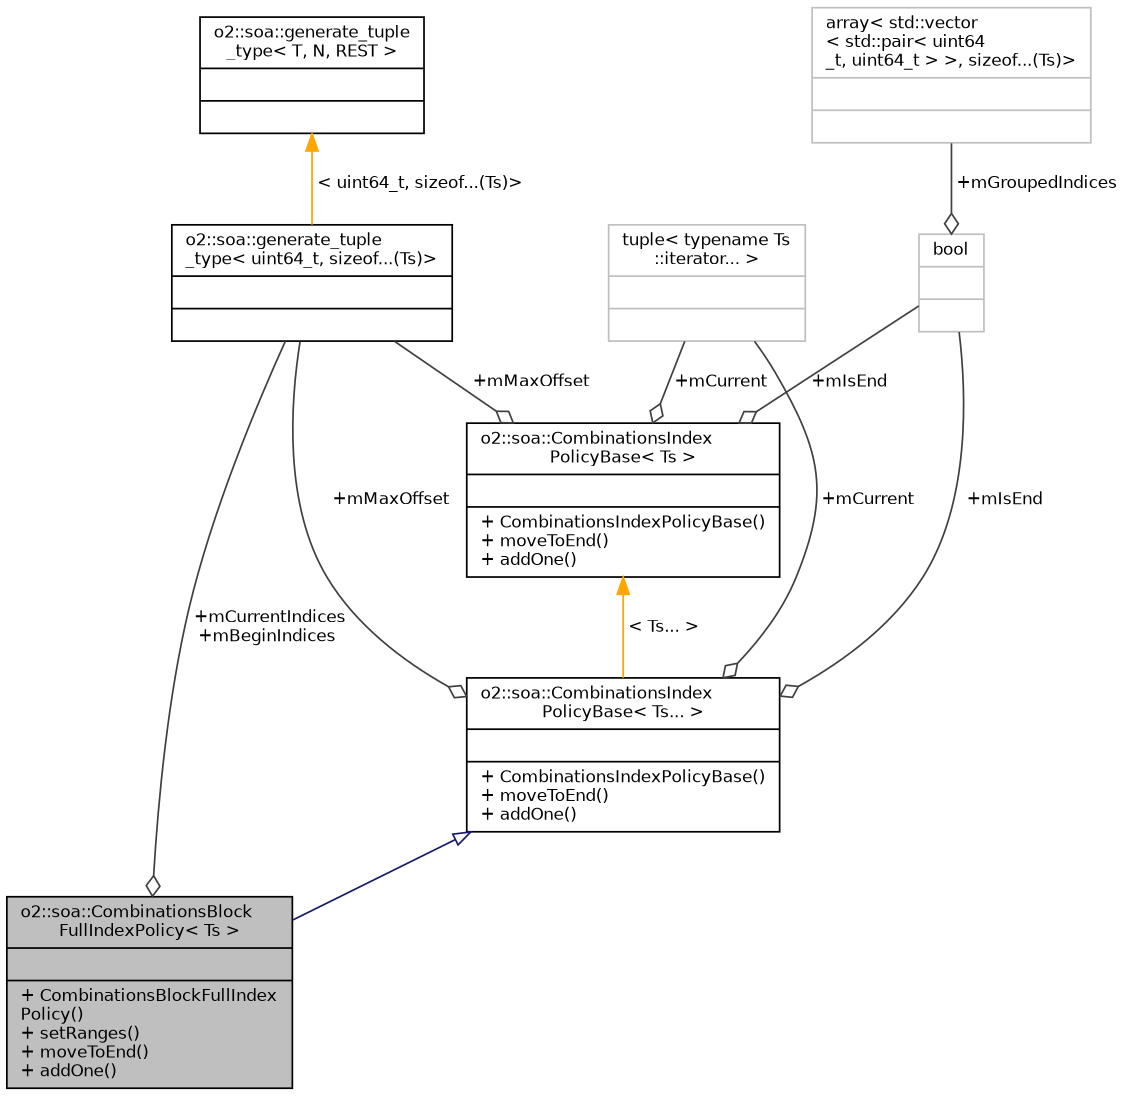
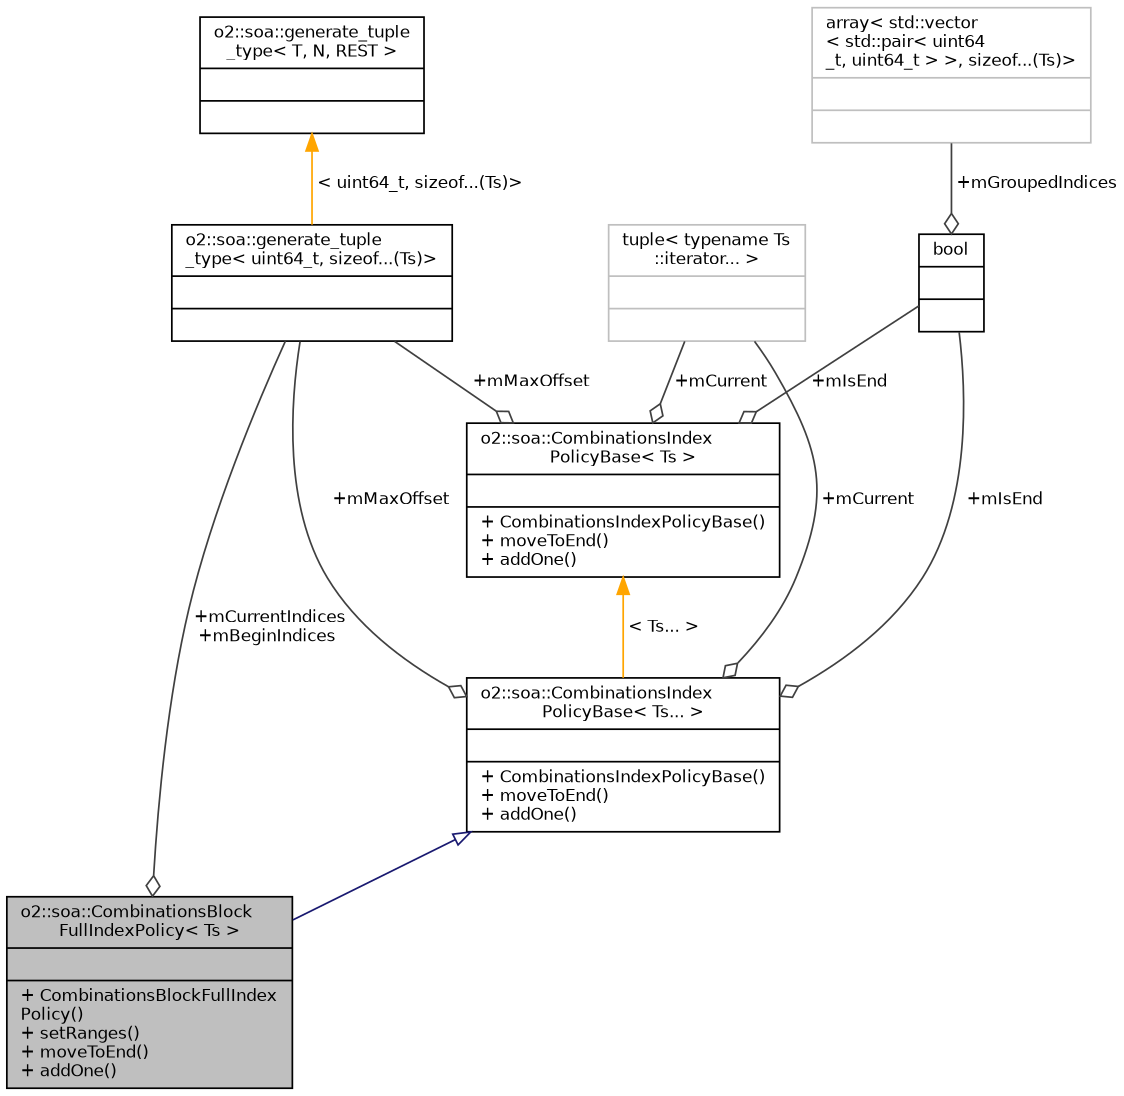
(951, 283) -> (951, 283)
